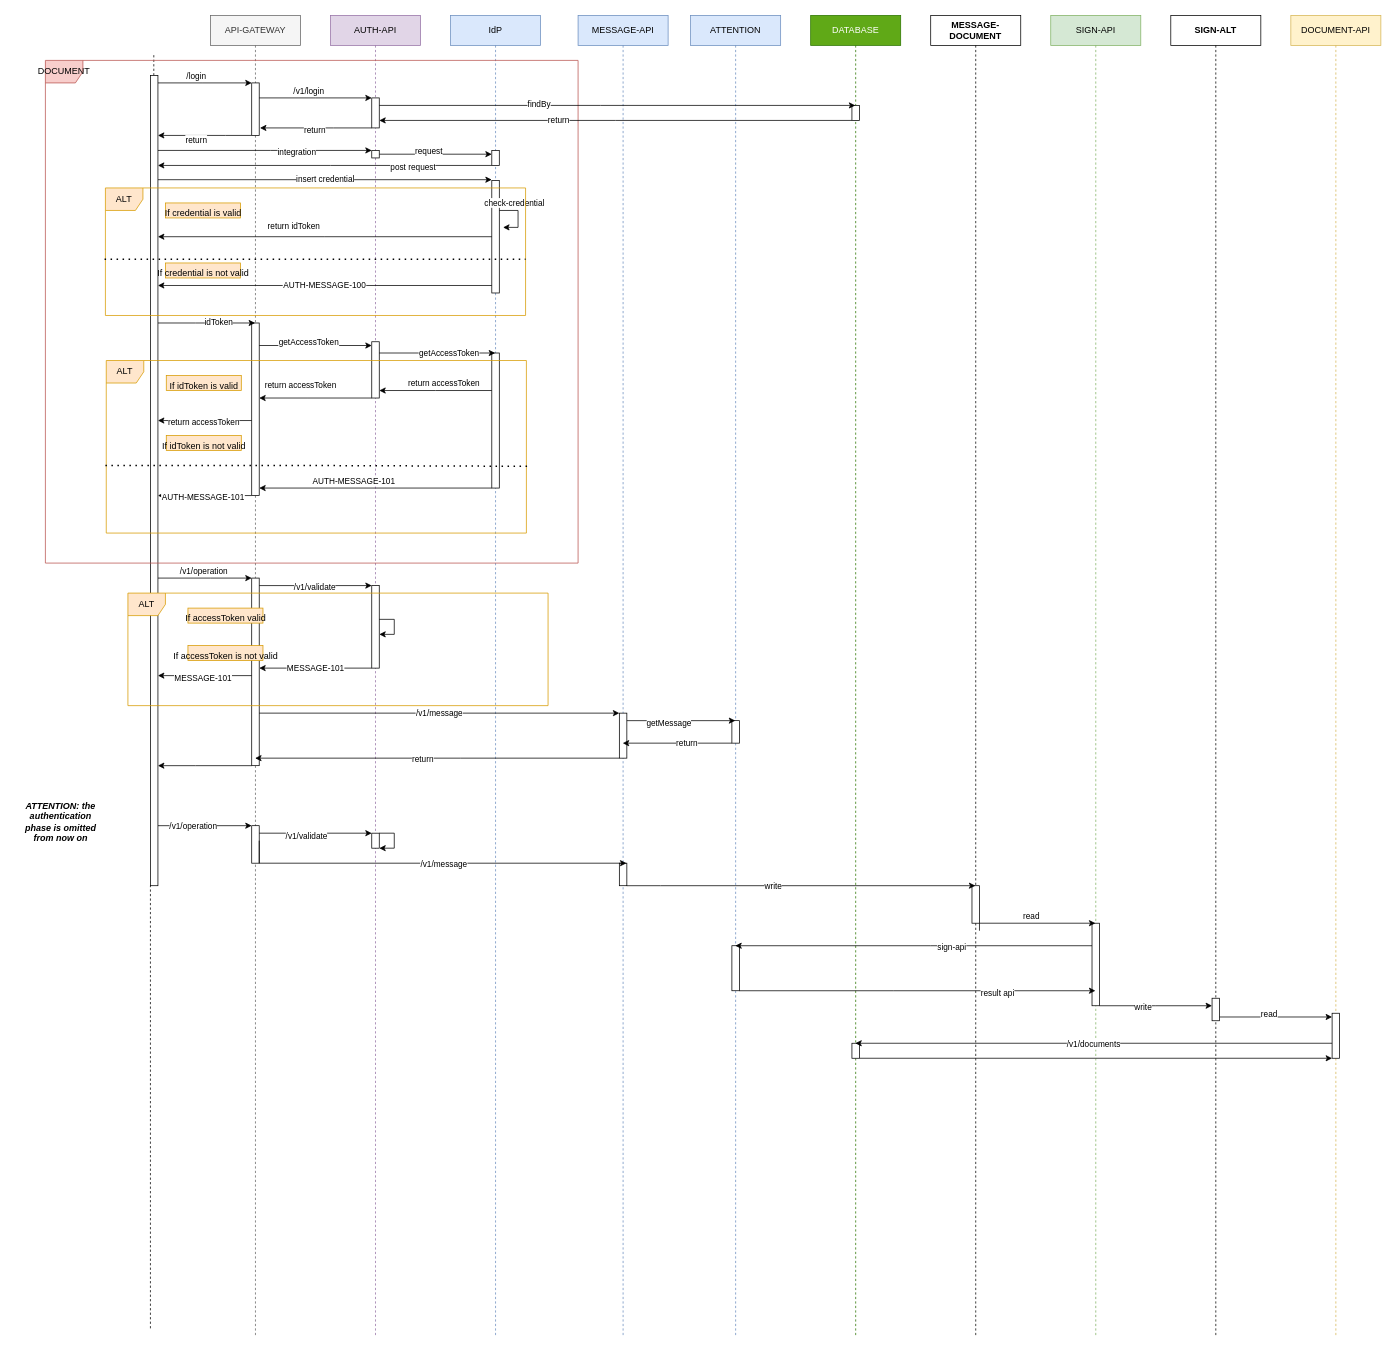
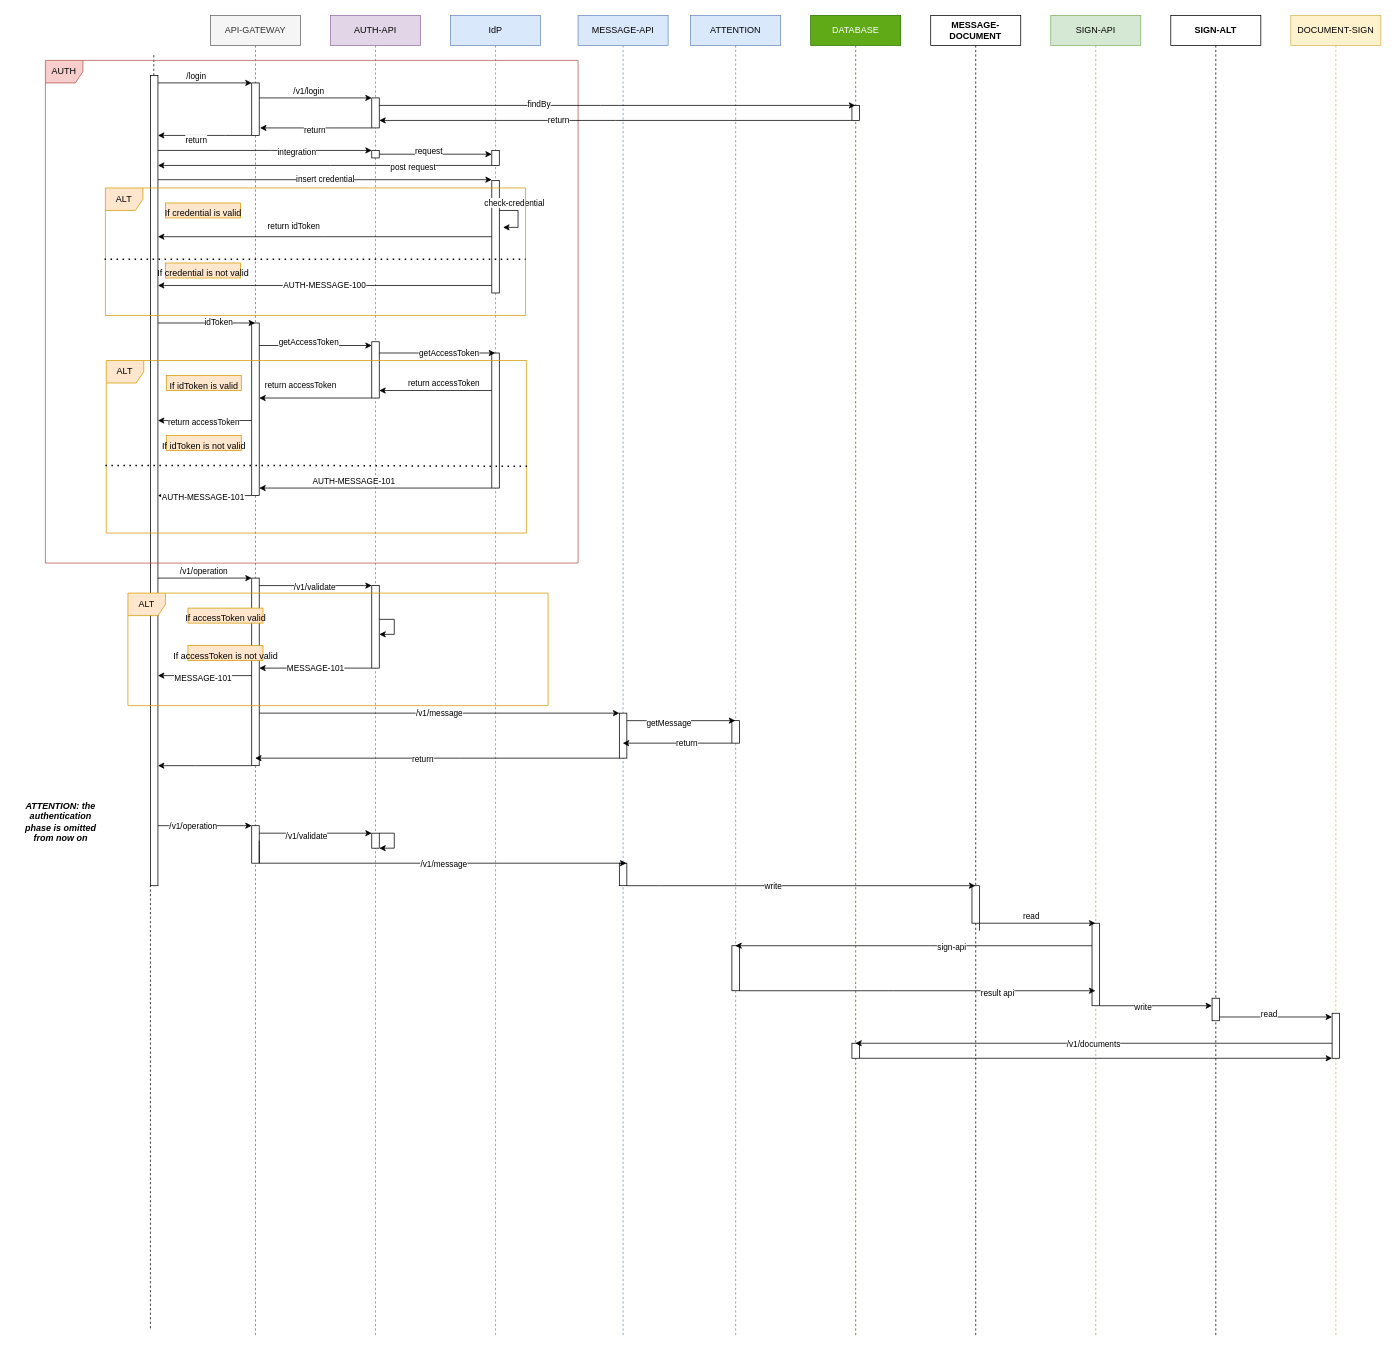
(1335, 30) -> (1335, 30)
(64, 72) -> (64, 72)
